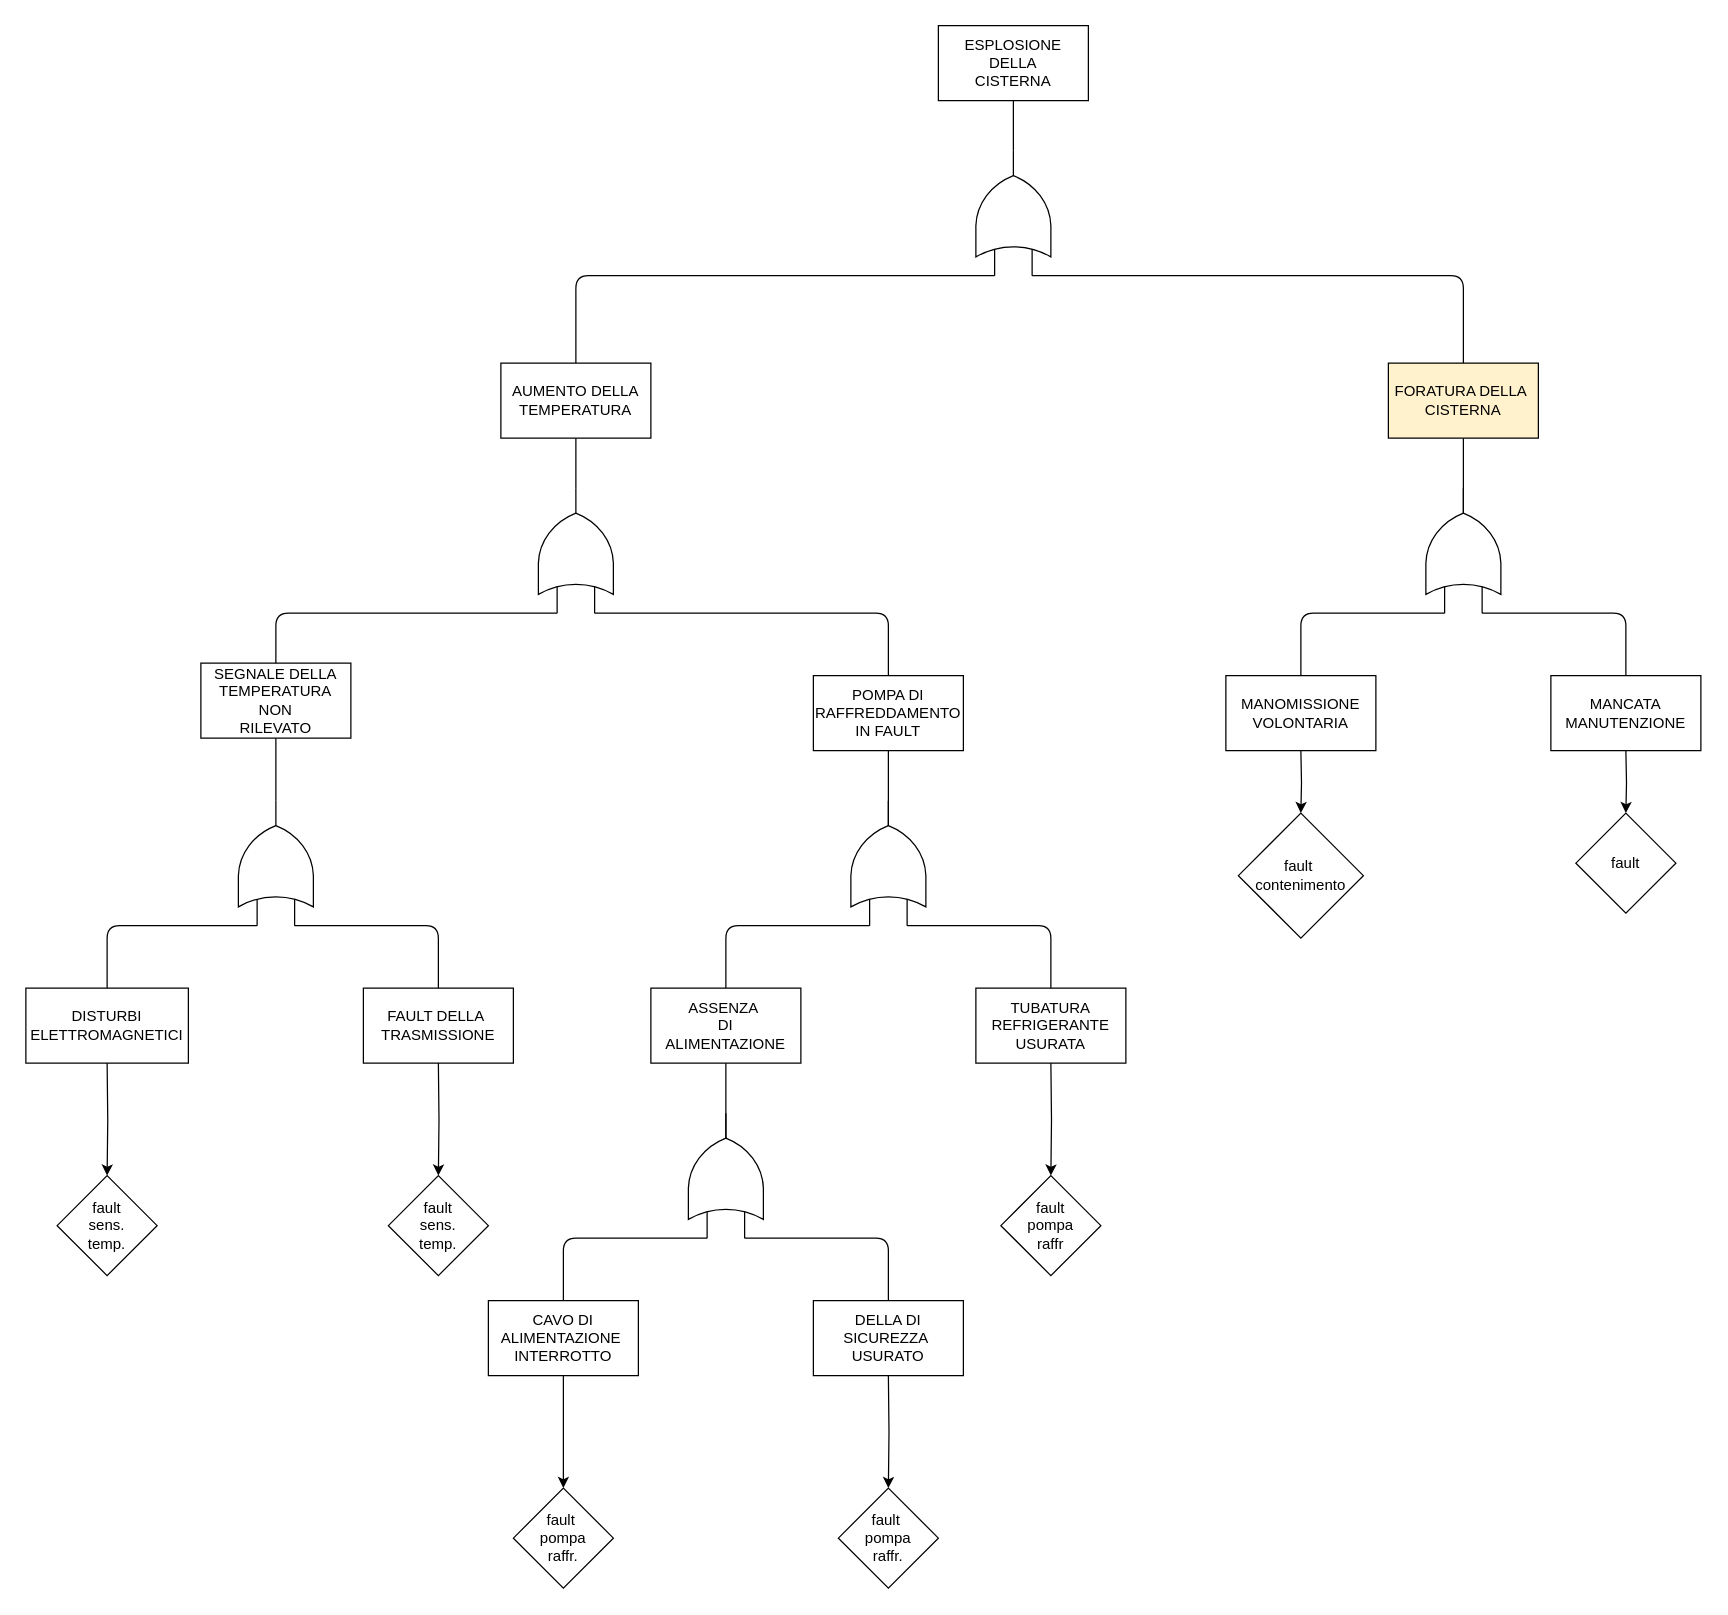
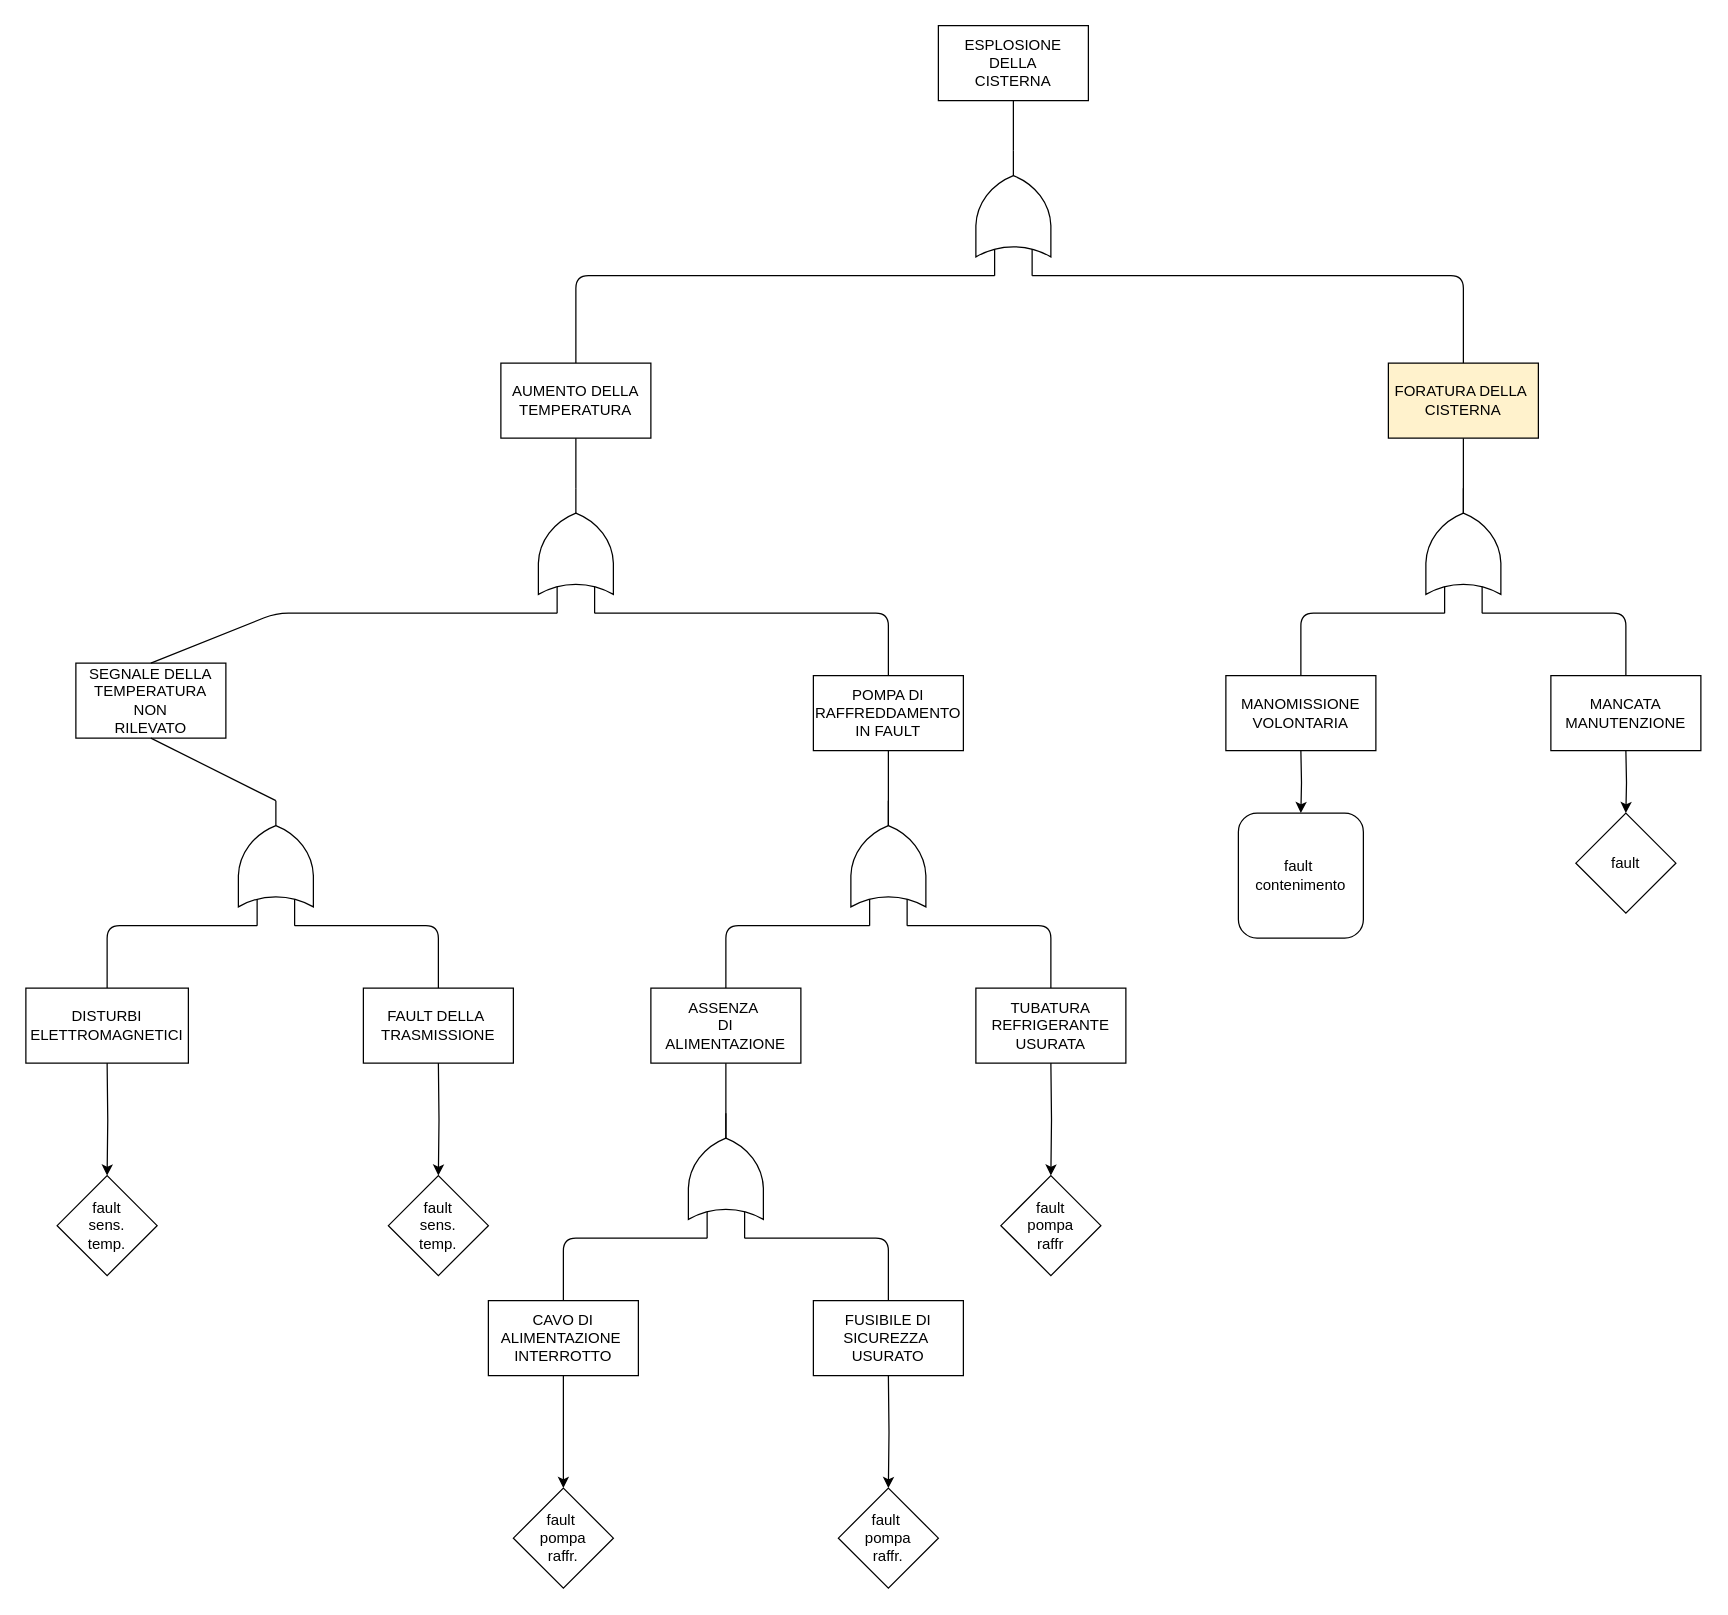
(276, 701) -> (151, 701)
(1301, 876) -> (1301, 876)
(888, 1338) -> (888, 1338)
